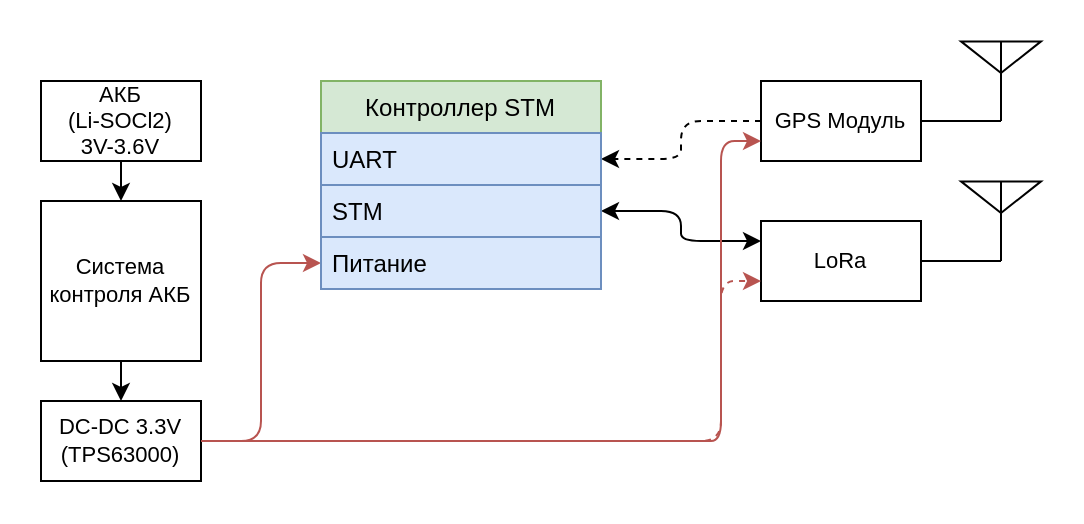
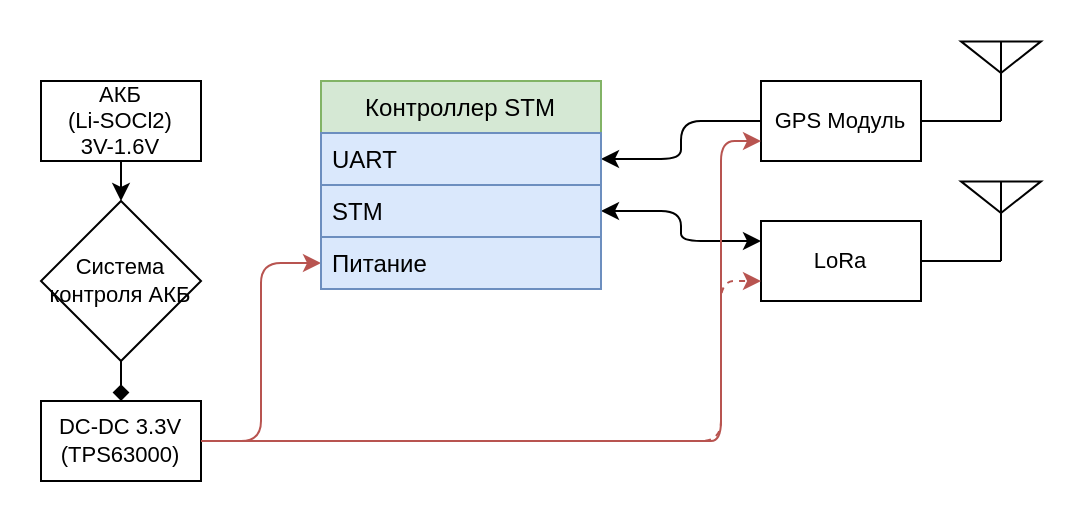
(121, 121) -> (121, 121)
(682, 134) -> (682, 134)
(121, 281) -> (121, 281)
(121, 386) -> (121, 385)
